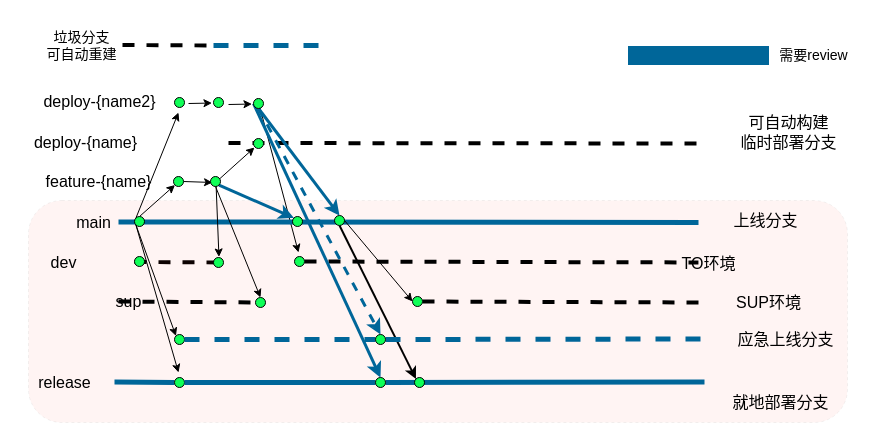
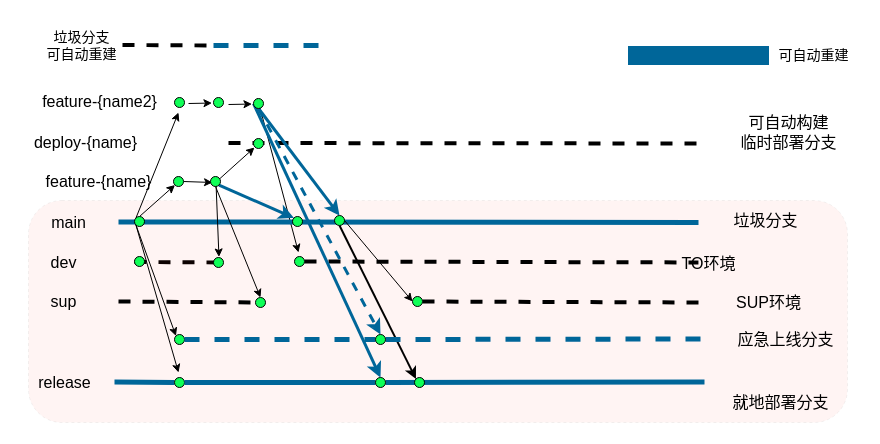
(814, 56) -> (814, 56)
(100, 102) -> (100, 102)
(766, 221) -> (766, 221)
(94, 223) -> (69, 223)
(129, 302) -> (64, 302)
